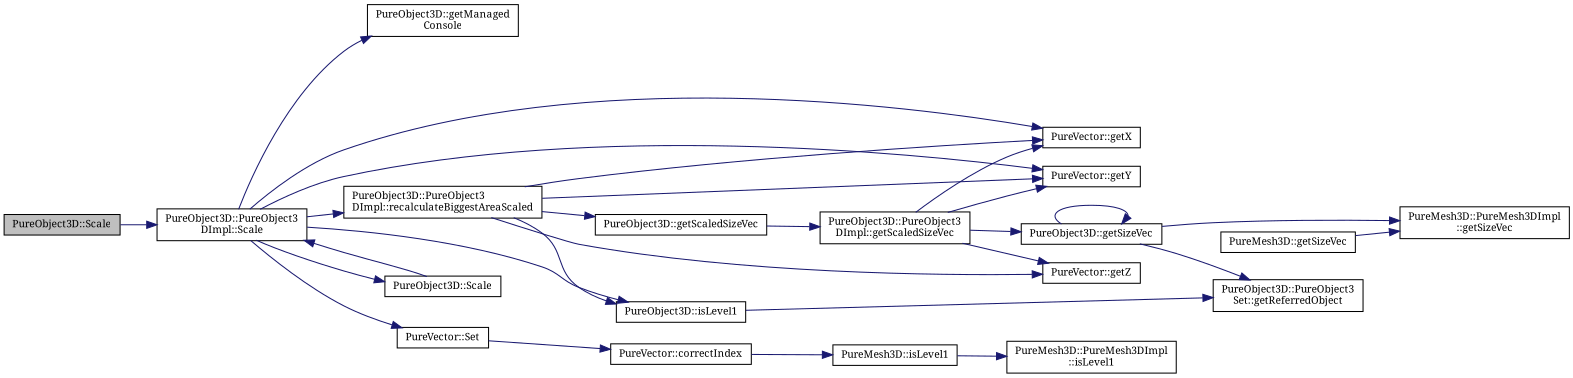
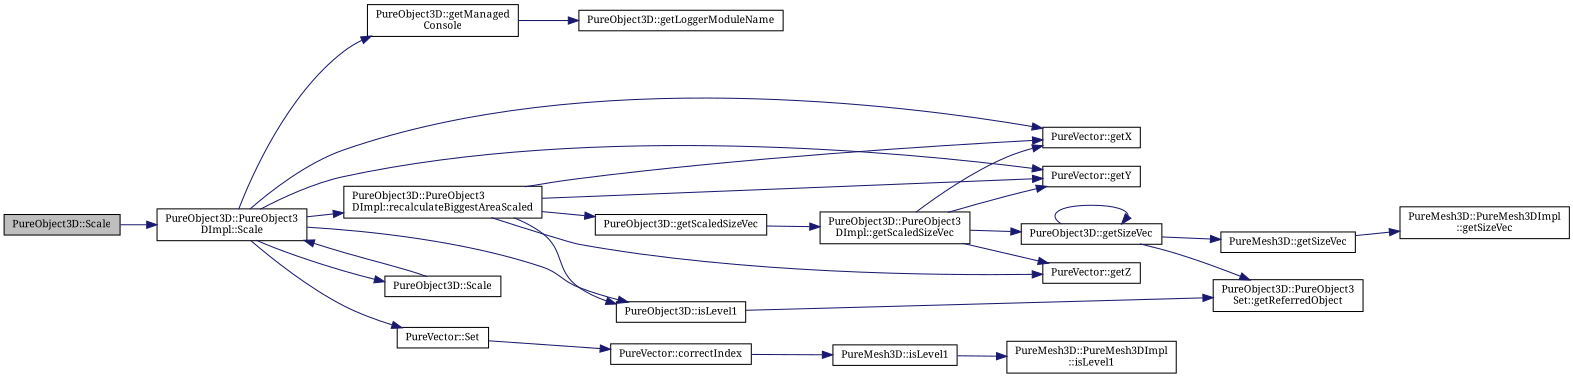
none -> (681, 21)
(1276, 221) -> (1186, 238)
